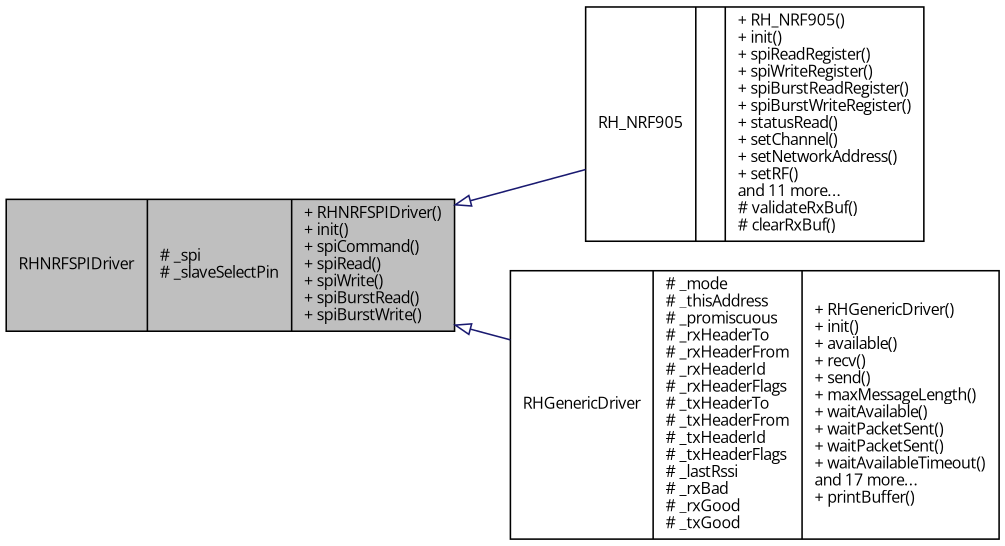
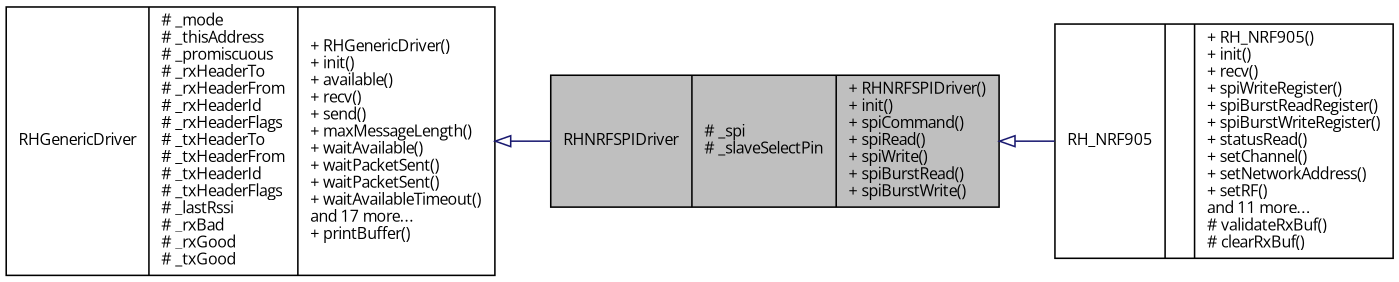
(804, 55) -> (1233, 72)
(490, 334) -> (531, 141)
